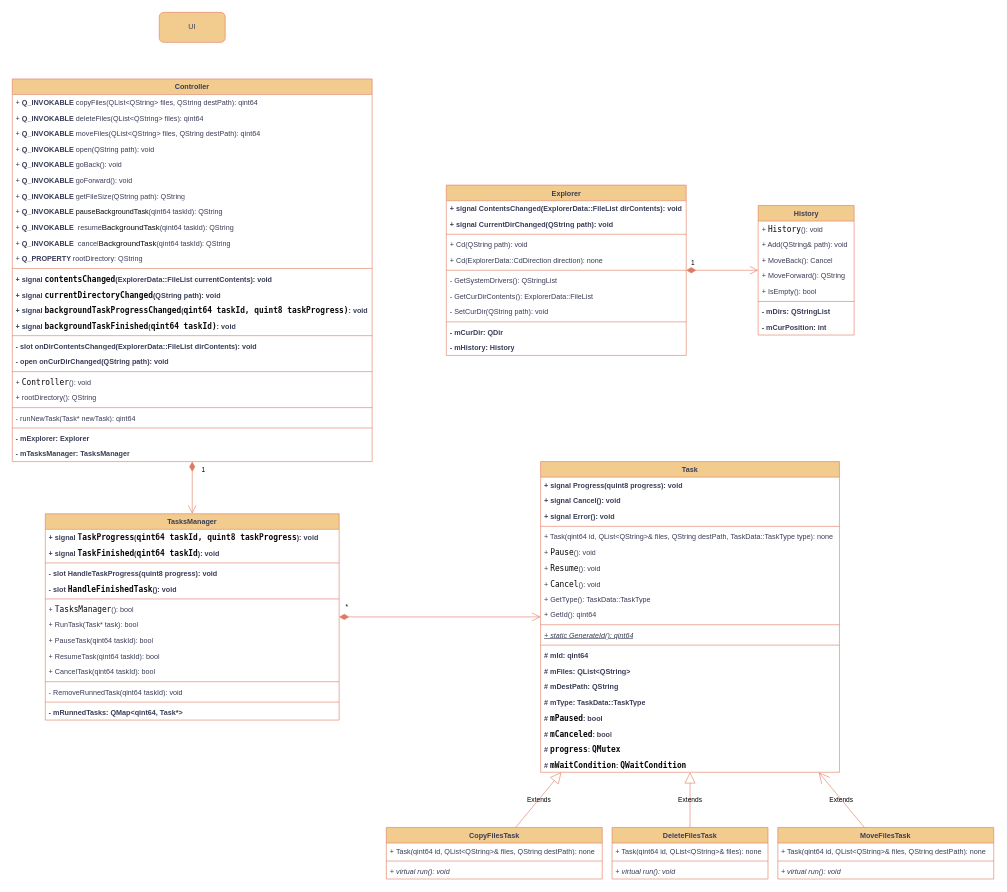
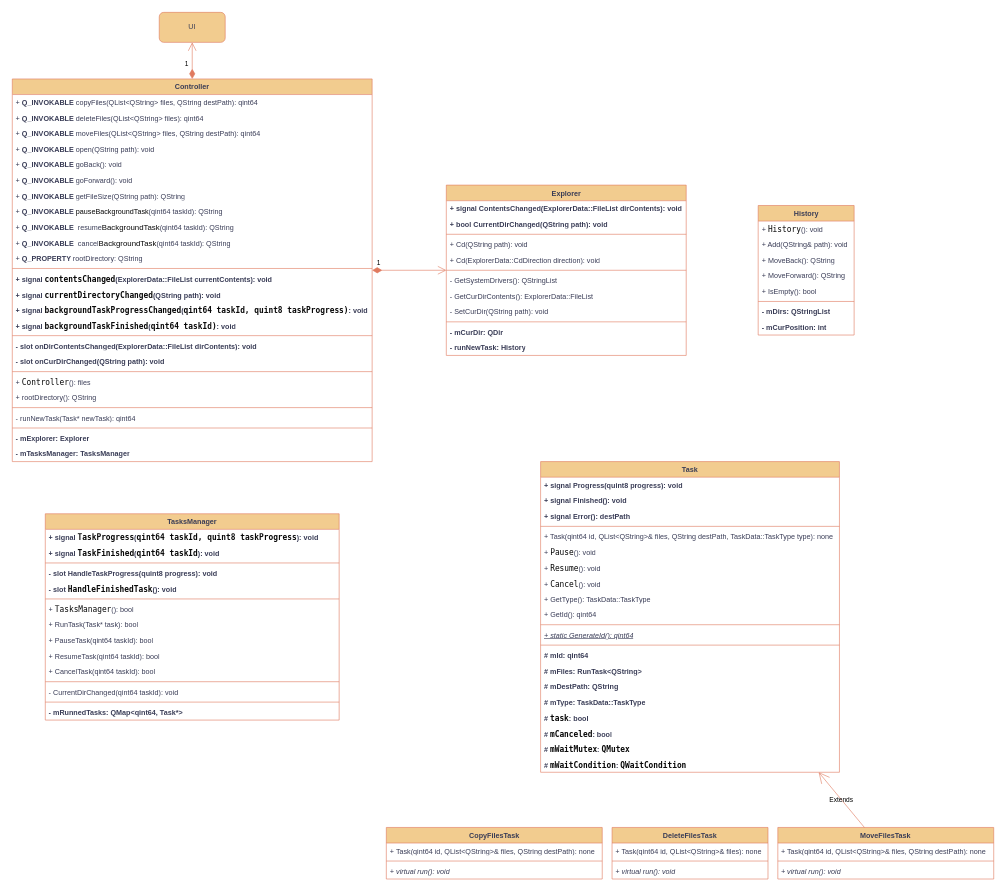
(534, 225) -> (531, 225)
(536, 261) -> (535, 261)
(799, 261) -> (801, 261)
none -> (442, 270)
(755, 270) -> none
(484, 348) -> (489, 348)
(93, 362) -> (92, 362)
(52, 383) -> (53, 383)
(583, 501) -> (586, 501)
(192, 509) -> (192, 47)
(582, 517) -> (591, 517)
(535, 617) -> none
(586, 672) -> (591, 672)
(122, 693) -> (123, 693)
(572, 719) -> (566, 719)
(580, 750) -> (583, 750)
(690, 799) -> none
(532, 808) -> none
